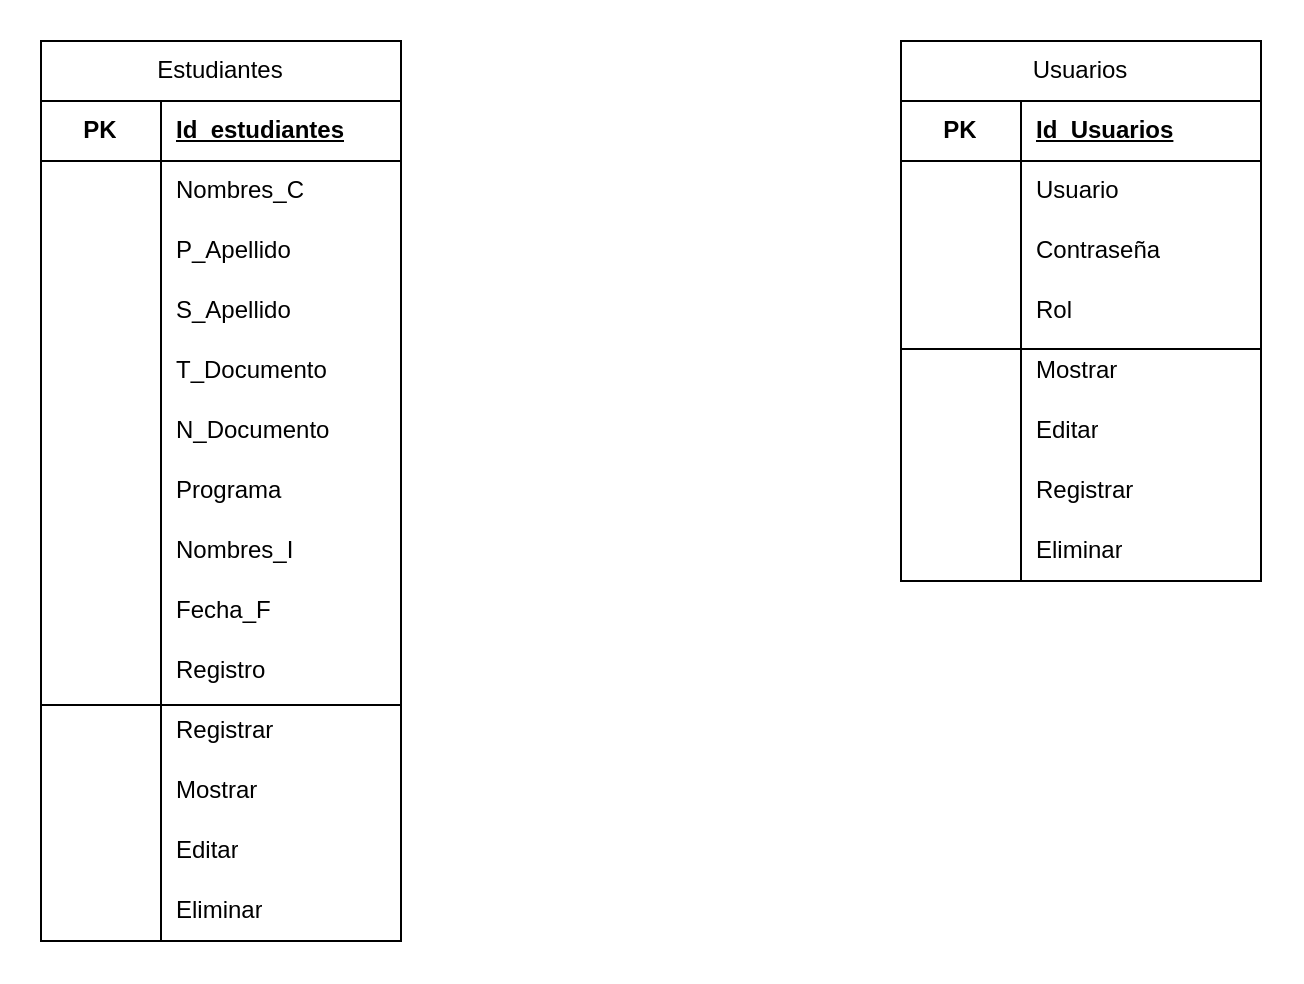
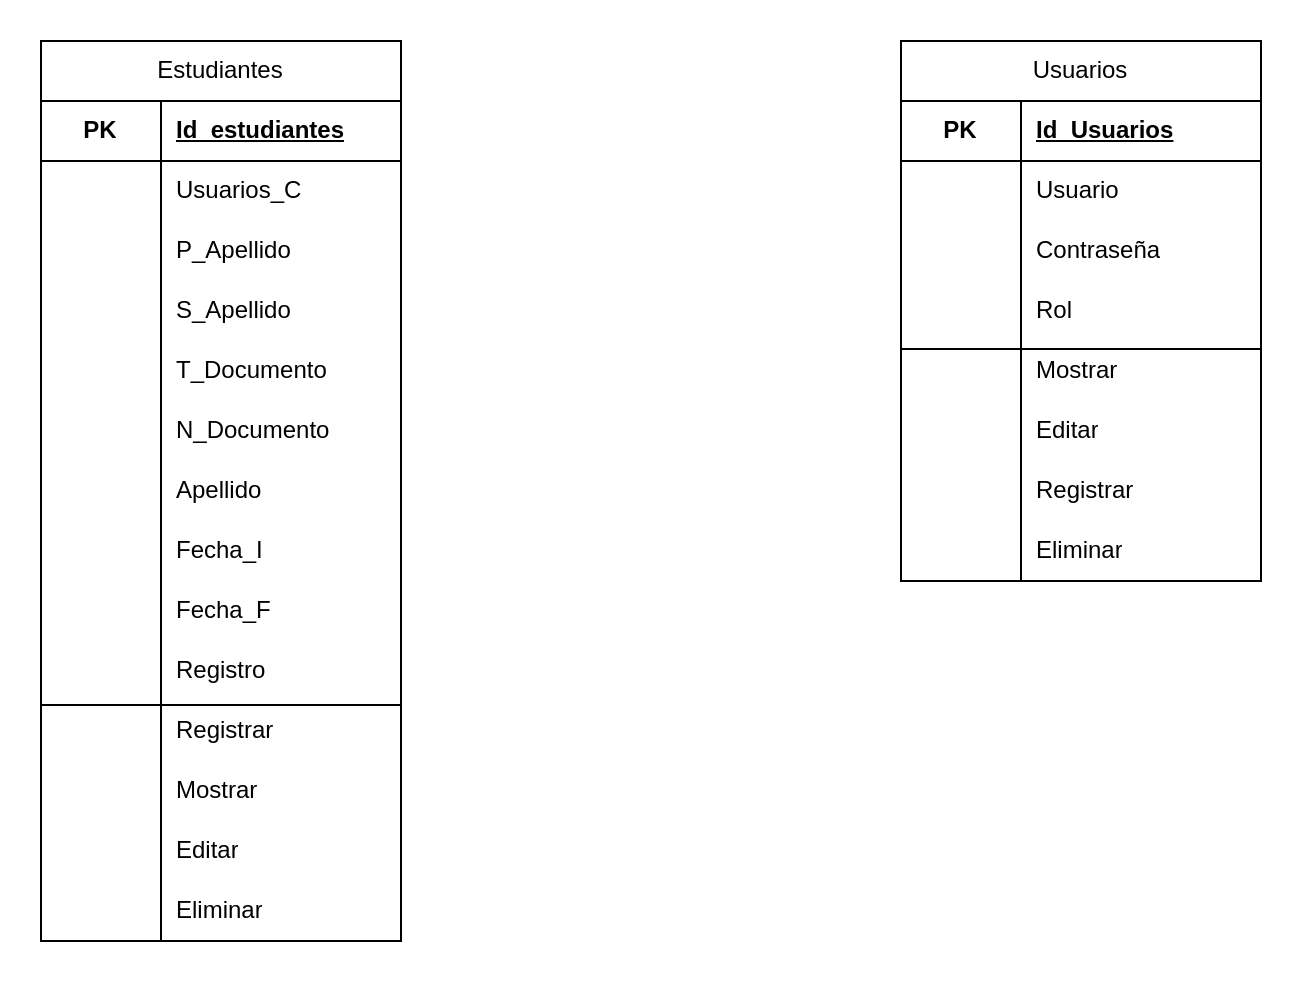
(237, 191) -> (241, 191)
(231, 491) -> (221, 491)
(237, 551) -> (224, 551)
